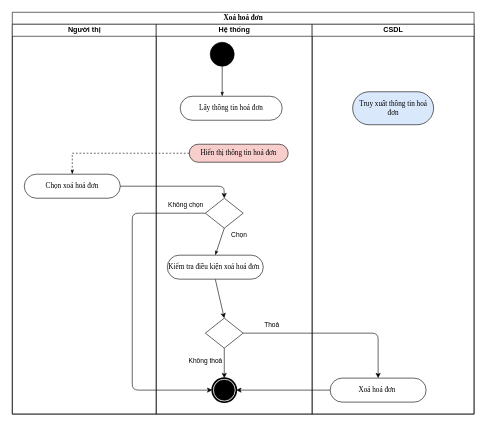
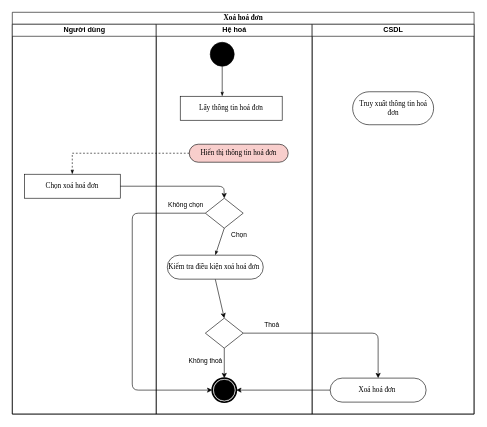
(85, 30) -> (85, 30)
(235, 30) -> (235, 30)
(231, 108) -> (231, 108)
(393, 108) -> (393, 108)
(72, 186) -> (72, 186)
